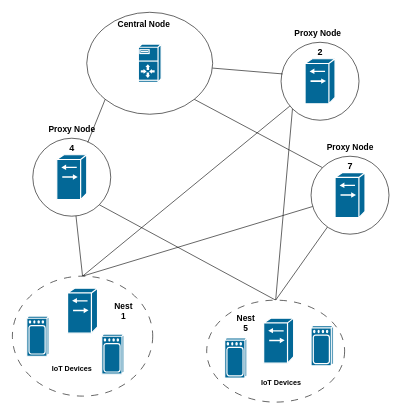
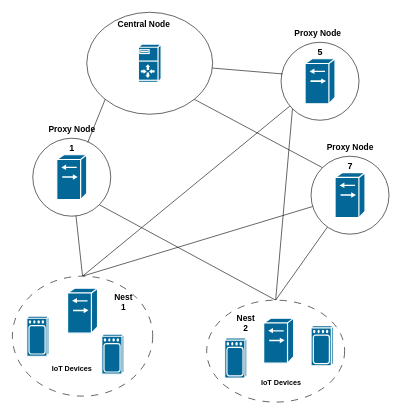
(320, 51) -> (320, 51)
(72, 147) -> (72, 147)
(123, 311) -> (123, 302)
(246, 323) -> (246, 323)
